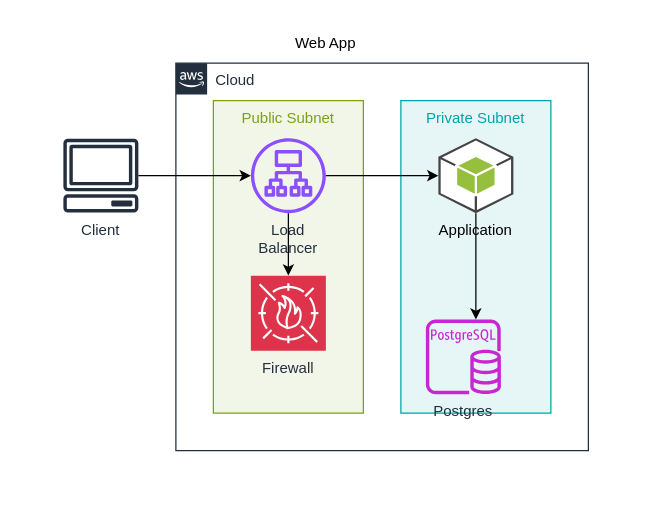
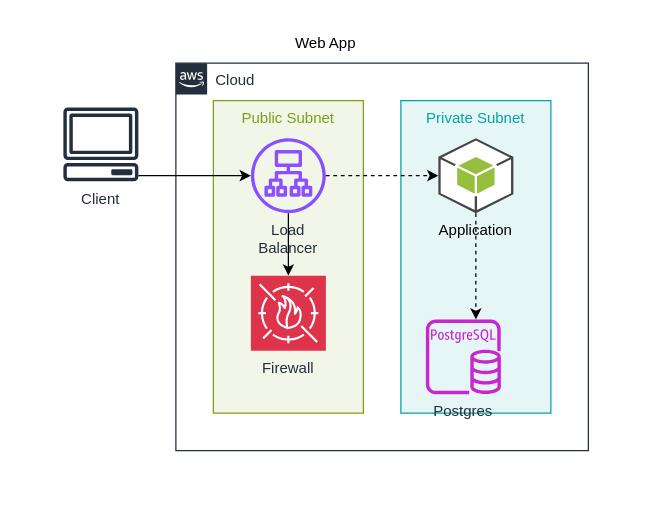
(101, 176) -> (101, 144)
(378, 176) -> (378, 176)
(476, 265) -> (476, 265)
